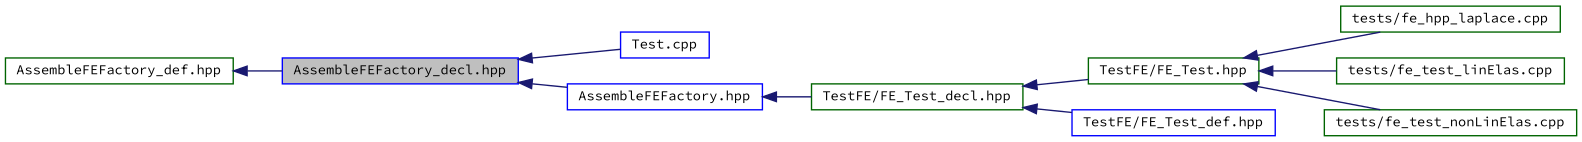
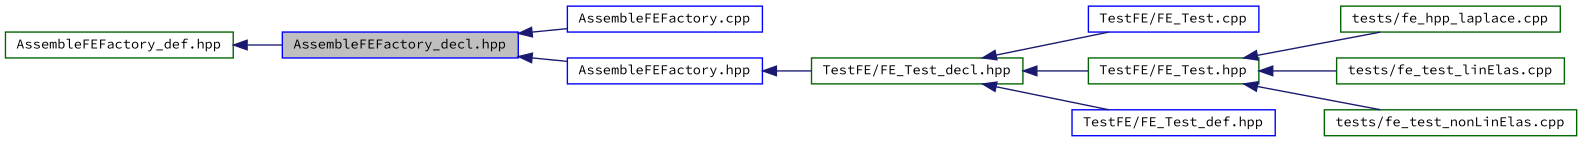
none -> (1174, 19)
(665, 45) -> (665, 19)
